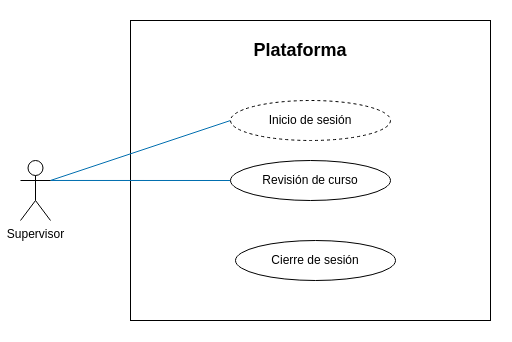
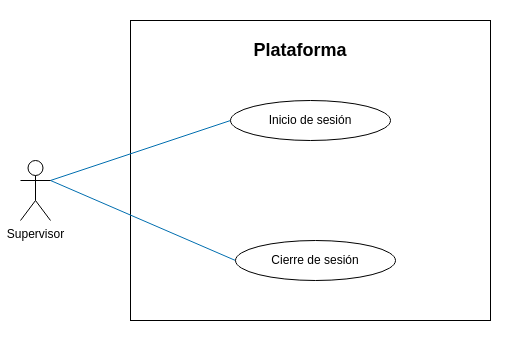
(311, 121) -> (311, 121)
(142, 180) -> none
(311, 181) -> none
none -> (144, 221)
